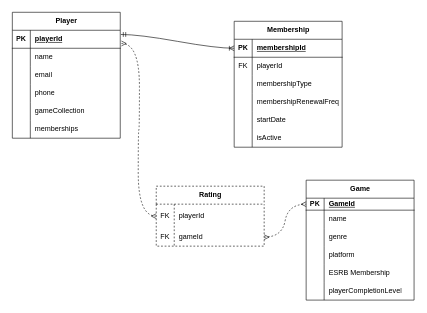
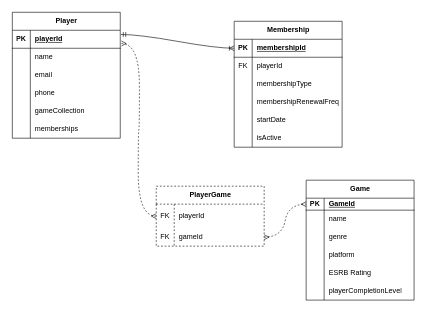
(211, 195) -> (211, 195)
(357, 273) -> (349, 273)
